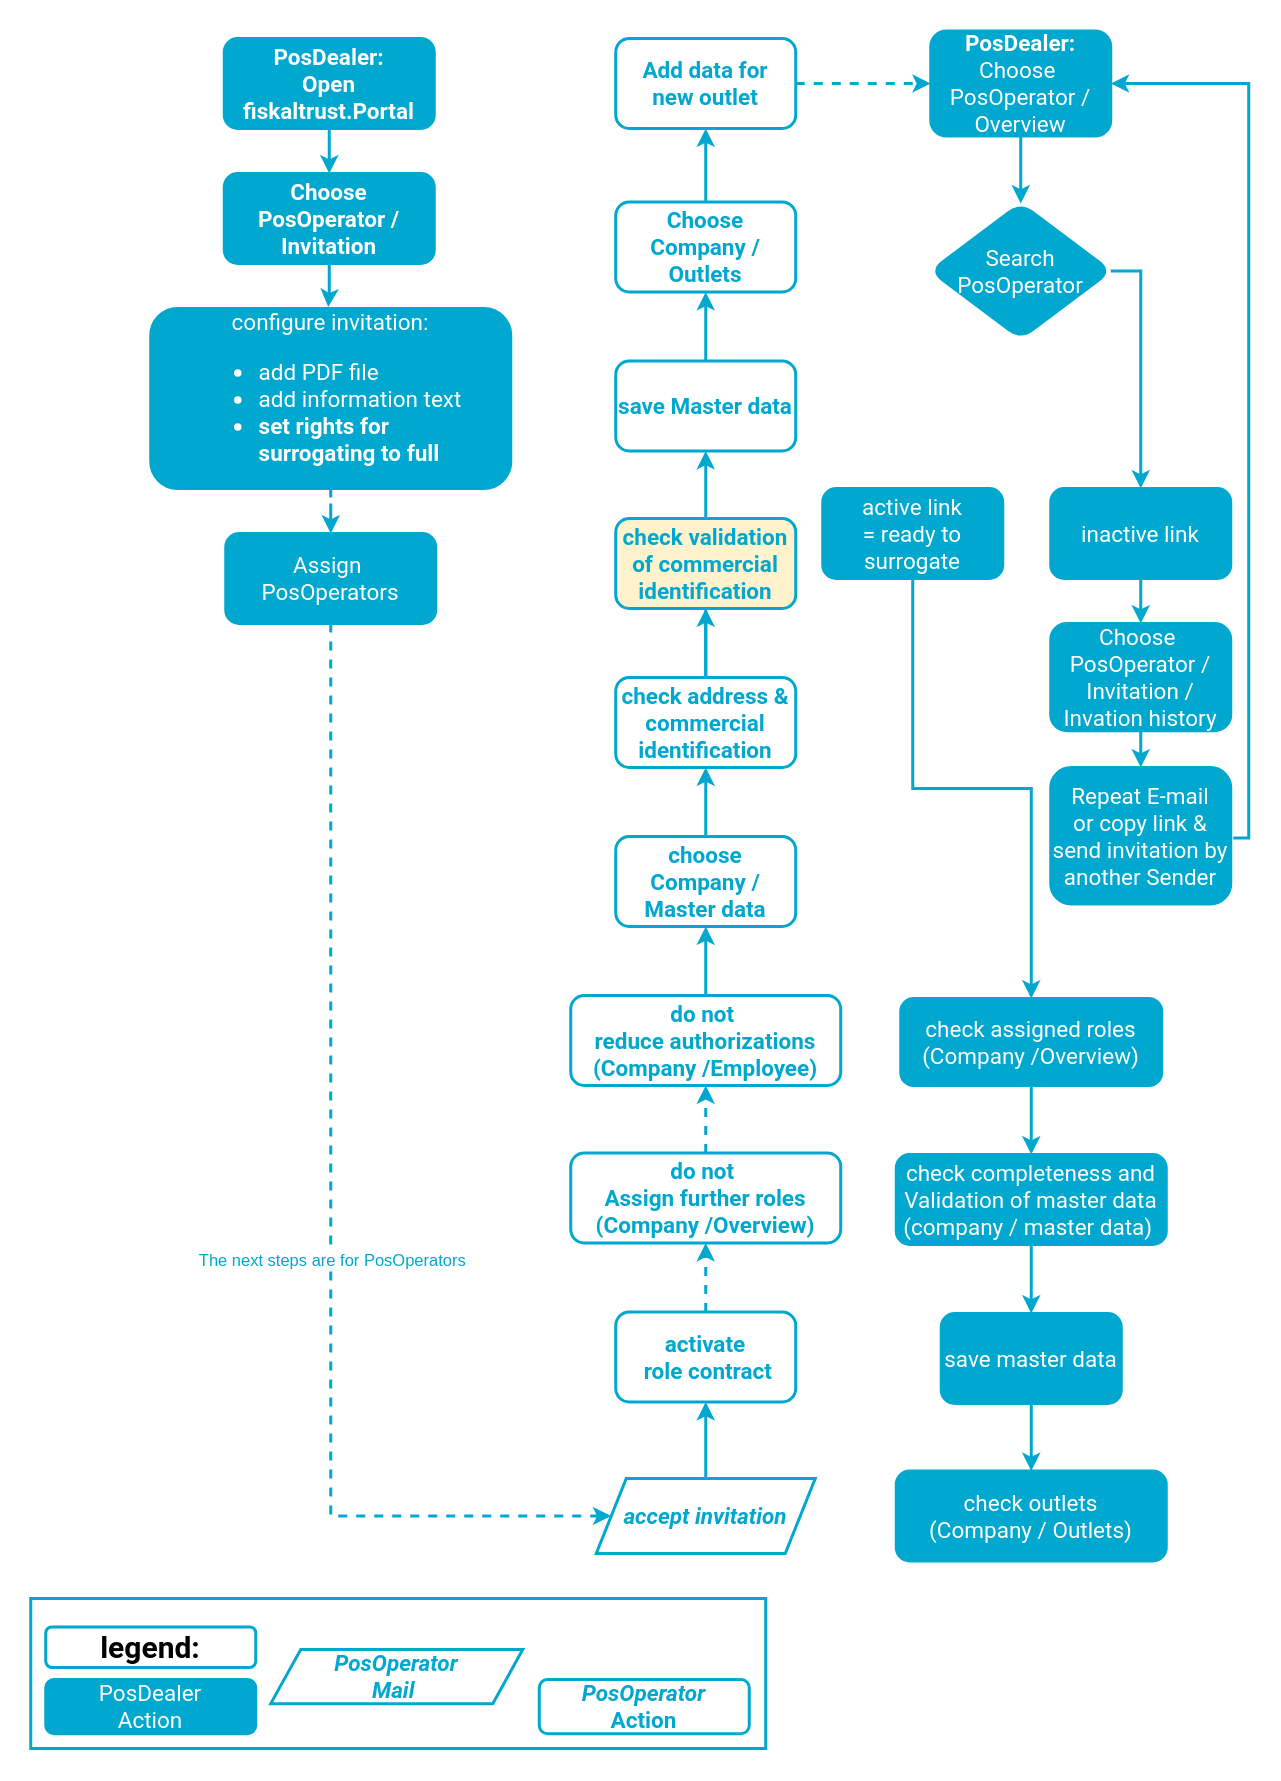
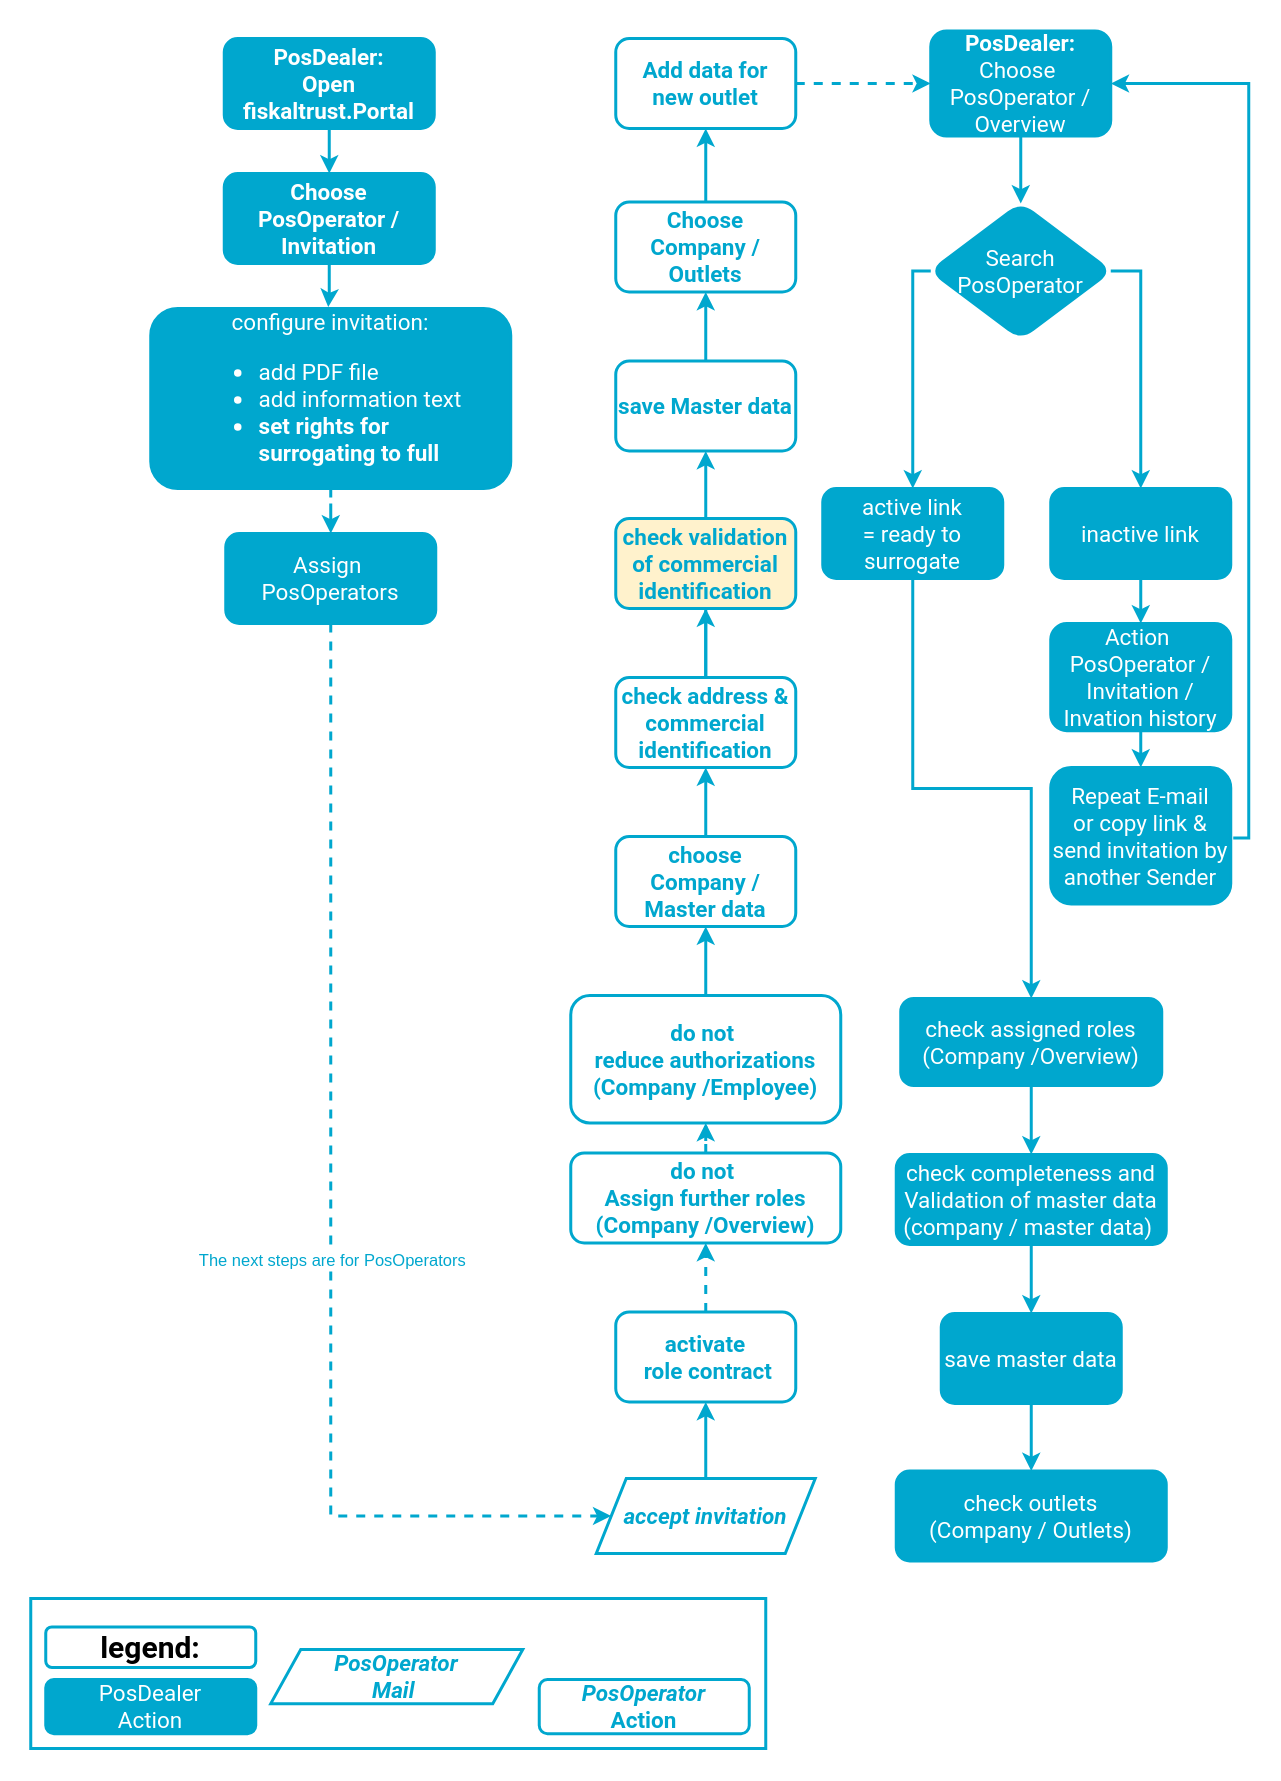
none -> (913, 364)
(1141, 677) -> (1141, 677)
(706, 1040) -> (706, 1059)
